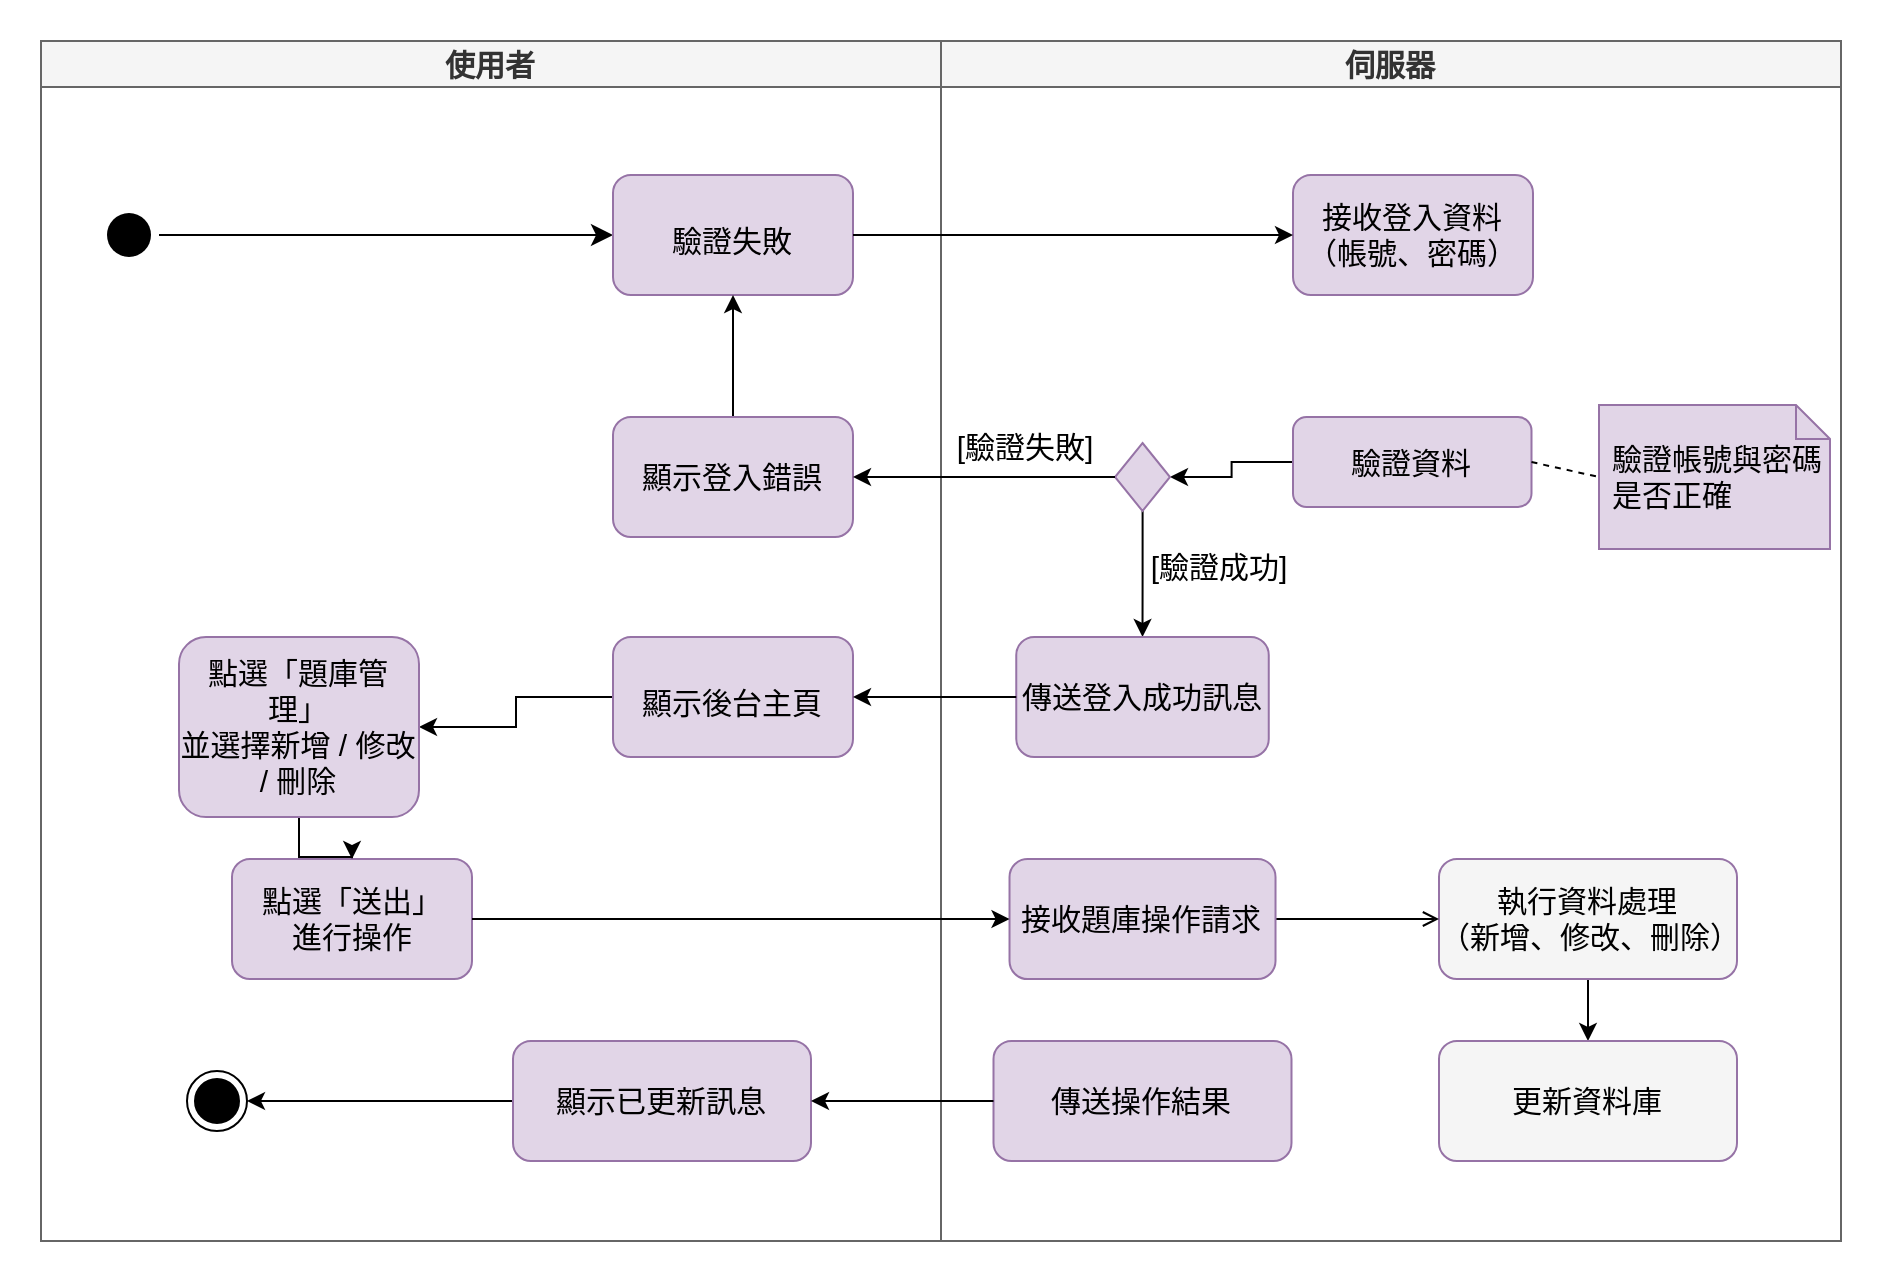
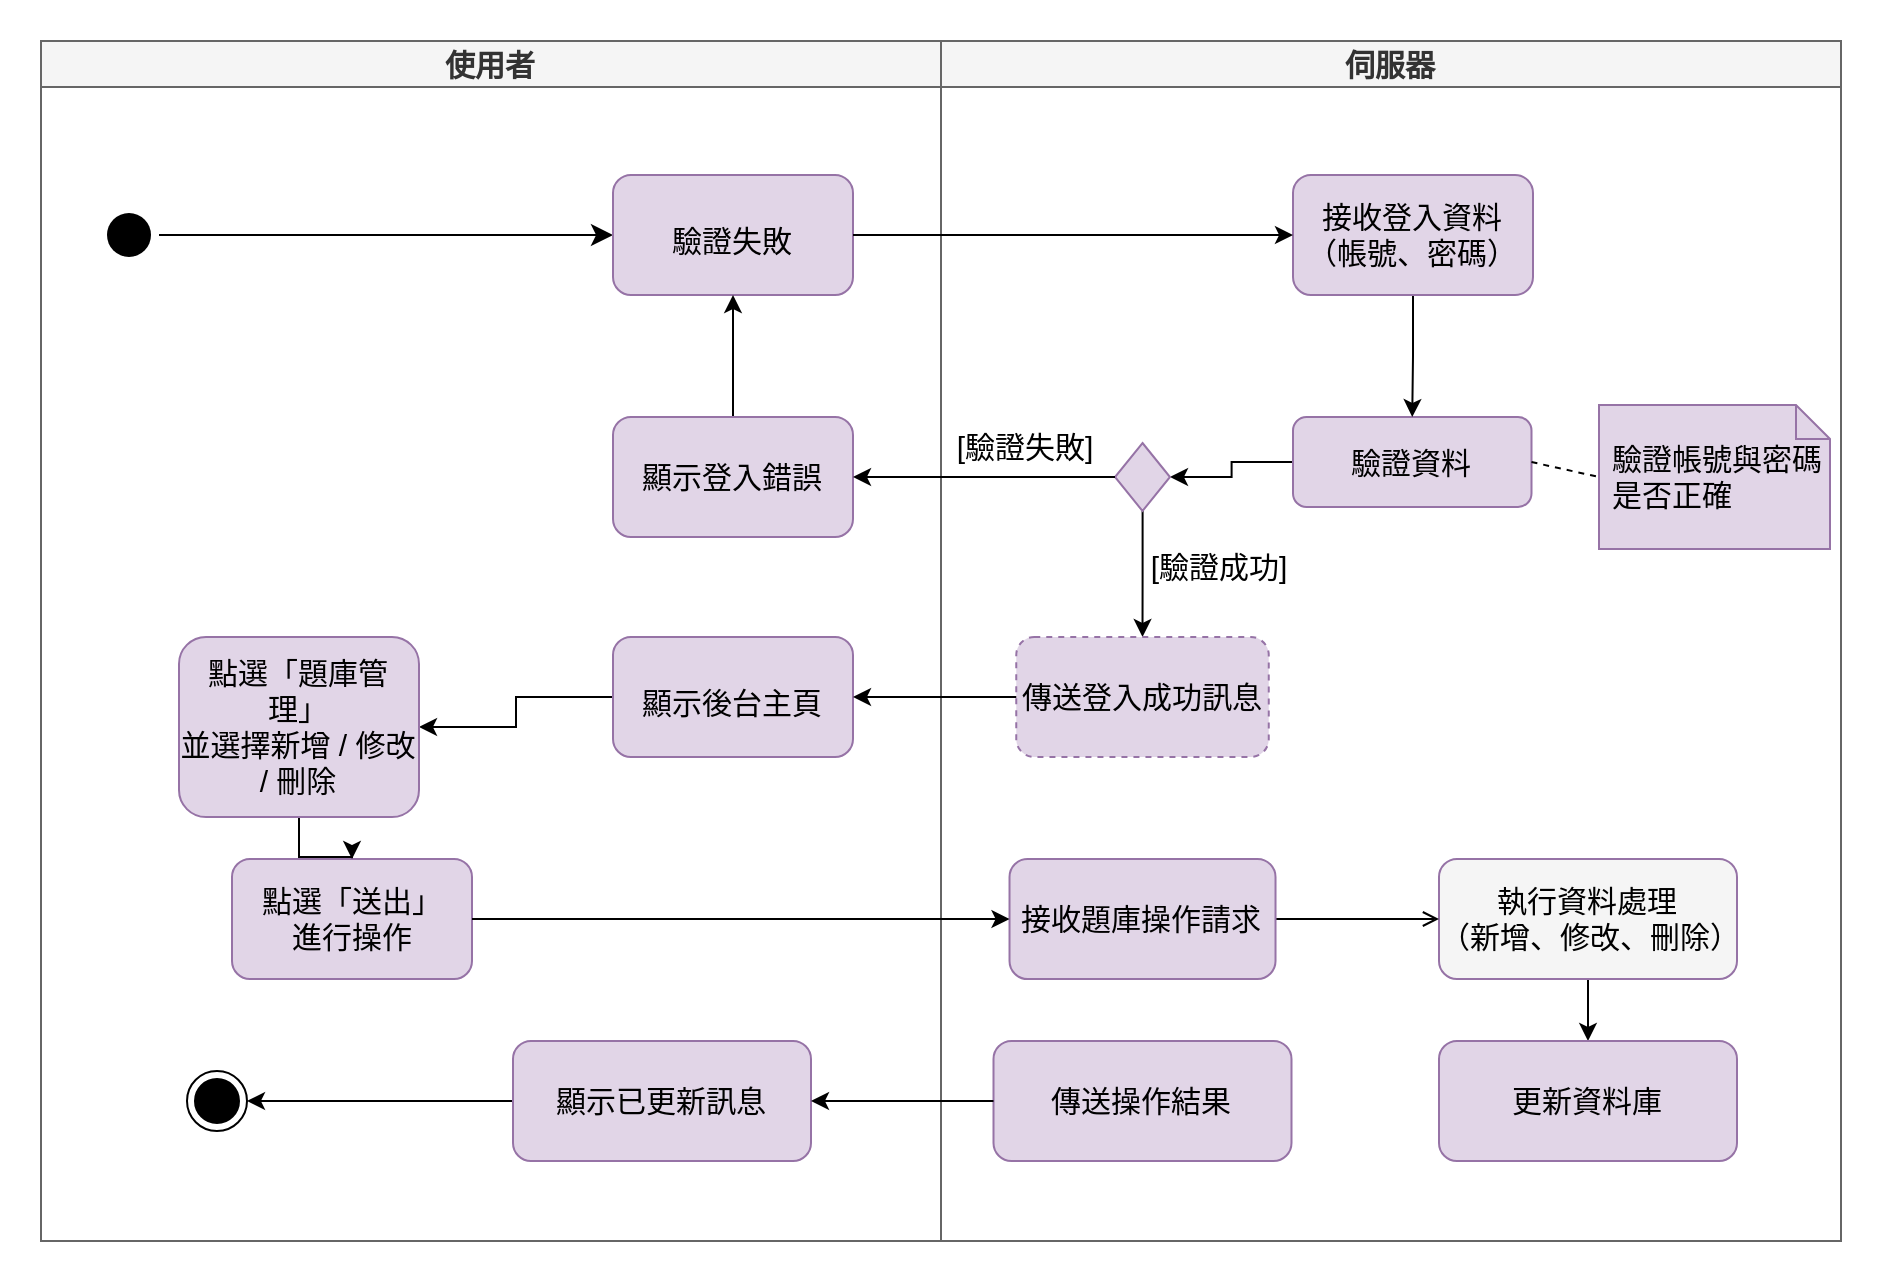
none -> (1413, 349)
(1143, 697) -> (1143, 697)
(1588, 1101) -> (1588, 1101)
